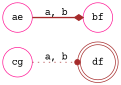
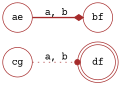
(18, 18) -> (18, 18)
(98, 18) -> (98, 18)
(18, 62) -> (18, 62)
